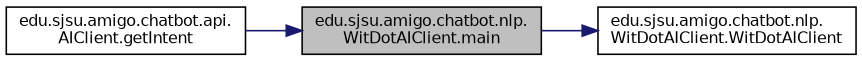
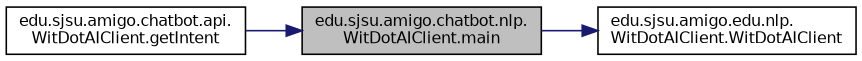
(126, 31) -> (126, 31)
(727, 31) -> (727, 31)
